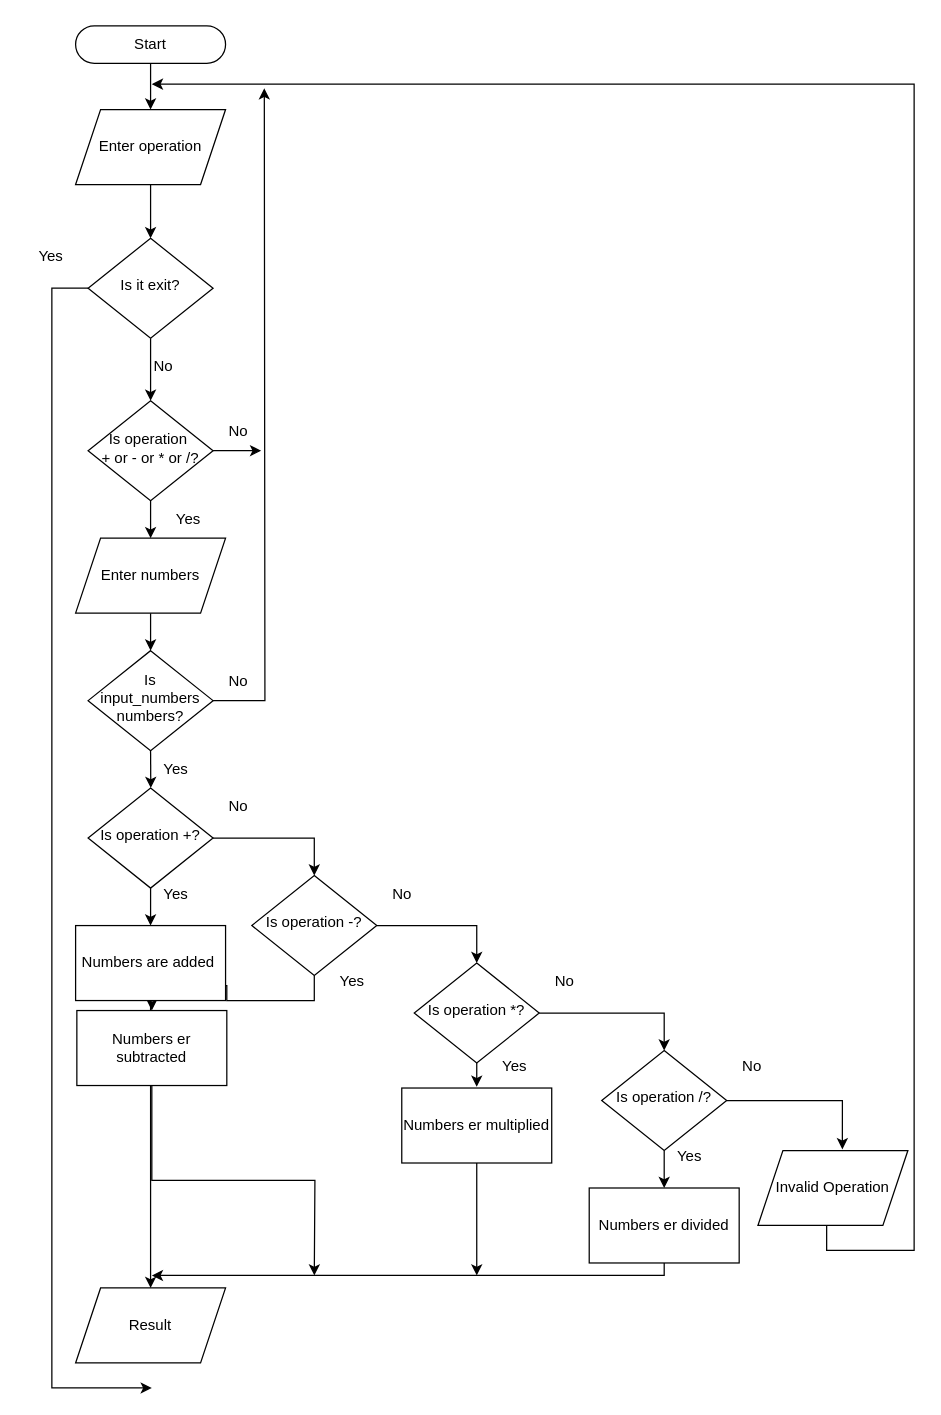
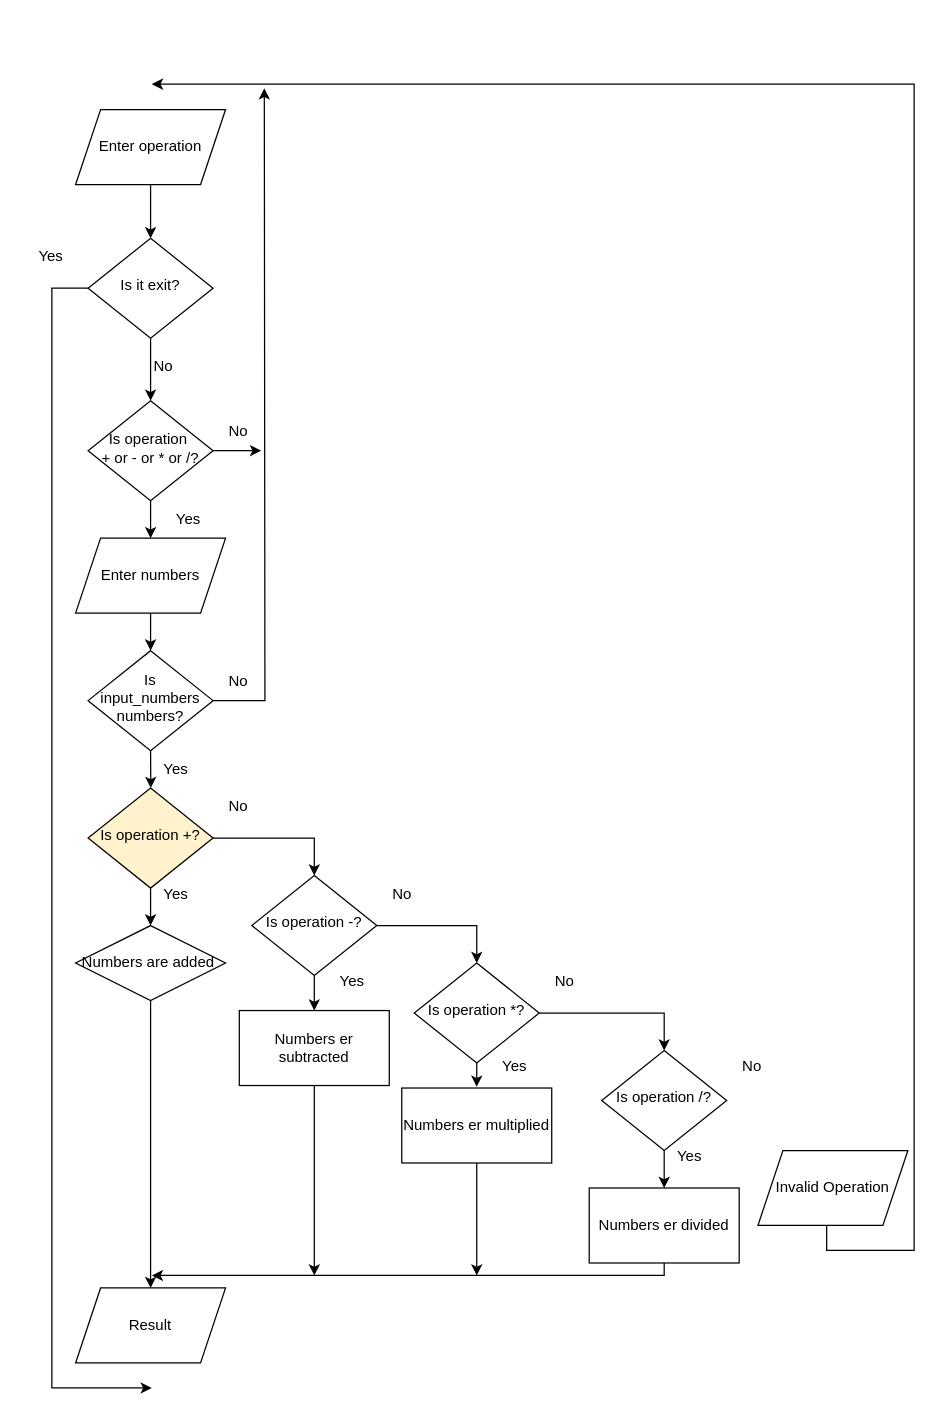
(151, 44) -> none
(151, 82) -> none
(151, 838) -> (151, 838)
(151, 963) -> (151, 963)
(152, 1048) -> (314, 1048)
(804, 1101) -> none
